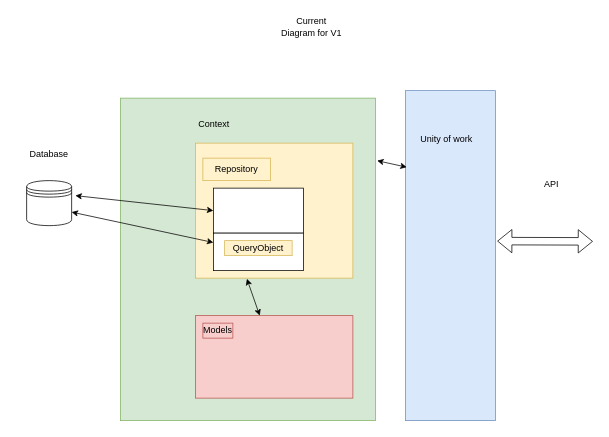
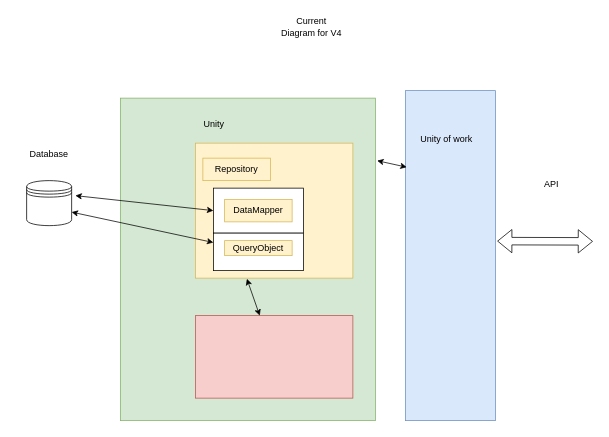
(312, 27) -> (312, 27)
(214, 124) -> (214, 124)
none -> (258, 210)
(218, 330) -> none
